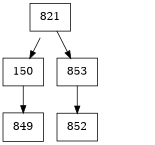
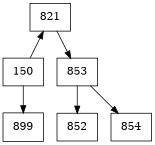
(37, 45) -> (35, 48)
(23, 127) -> (23, 127)
none -> (131, 127)
